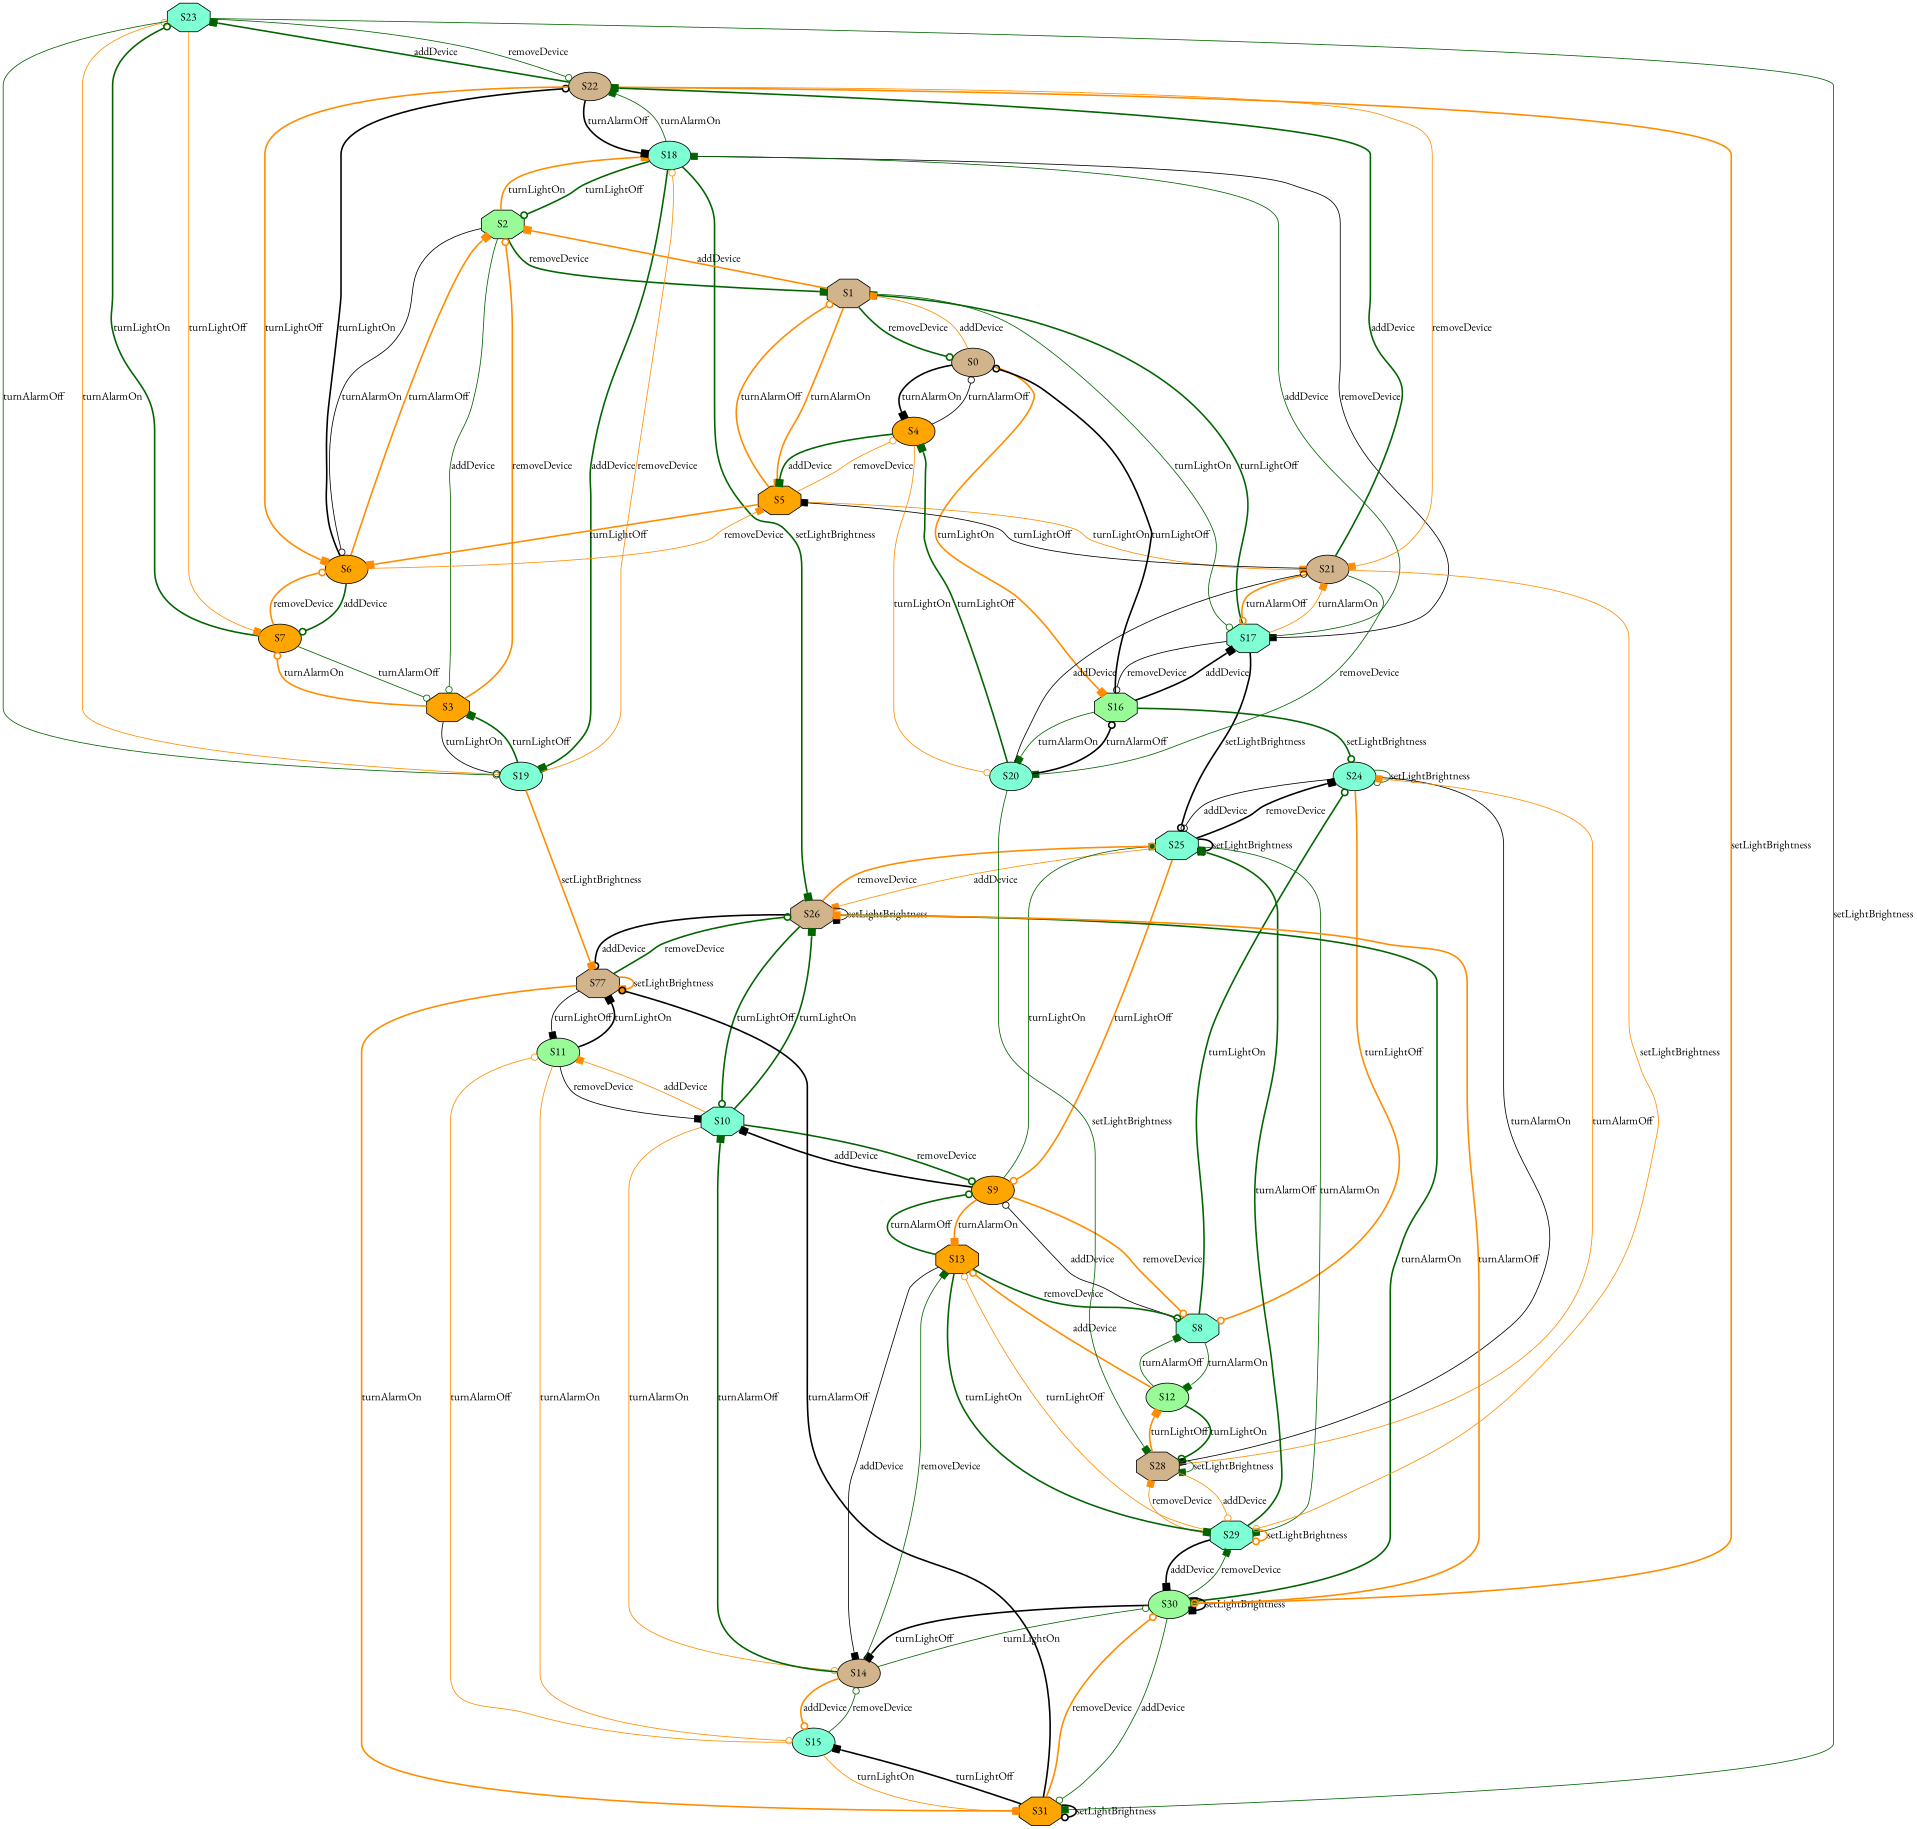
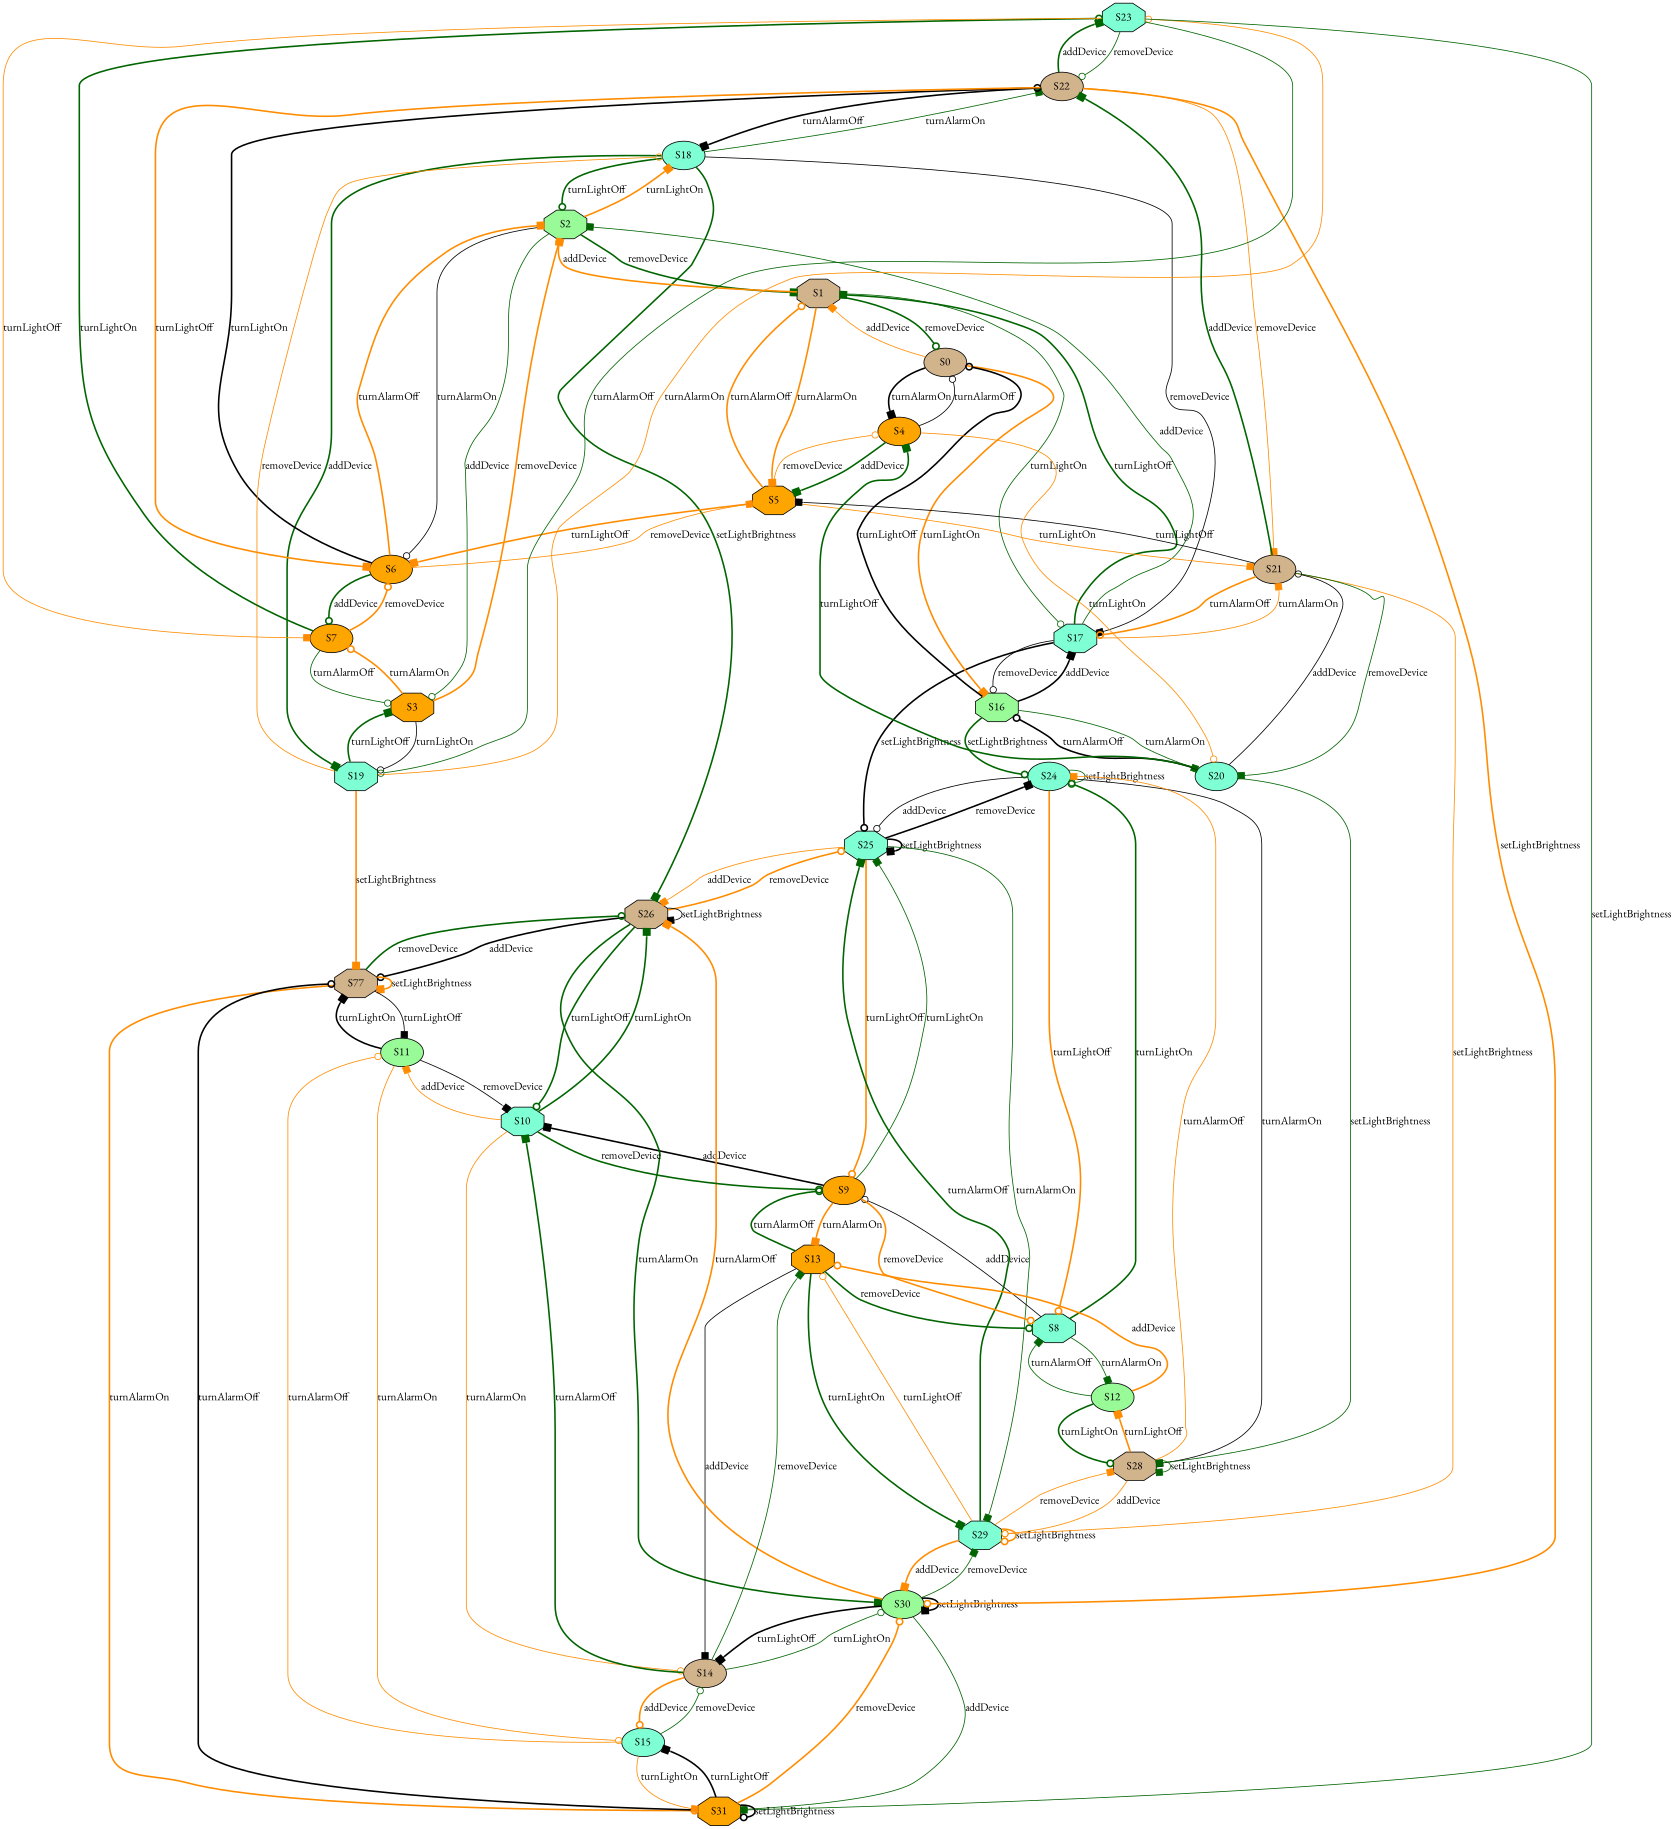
(1263, 208) -> (1020, 316)
(521, 776) -> (356, 776)
(1180, 1554) -> (926, 1554)
